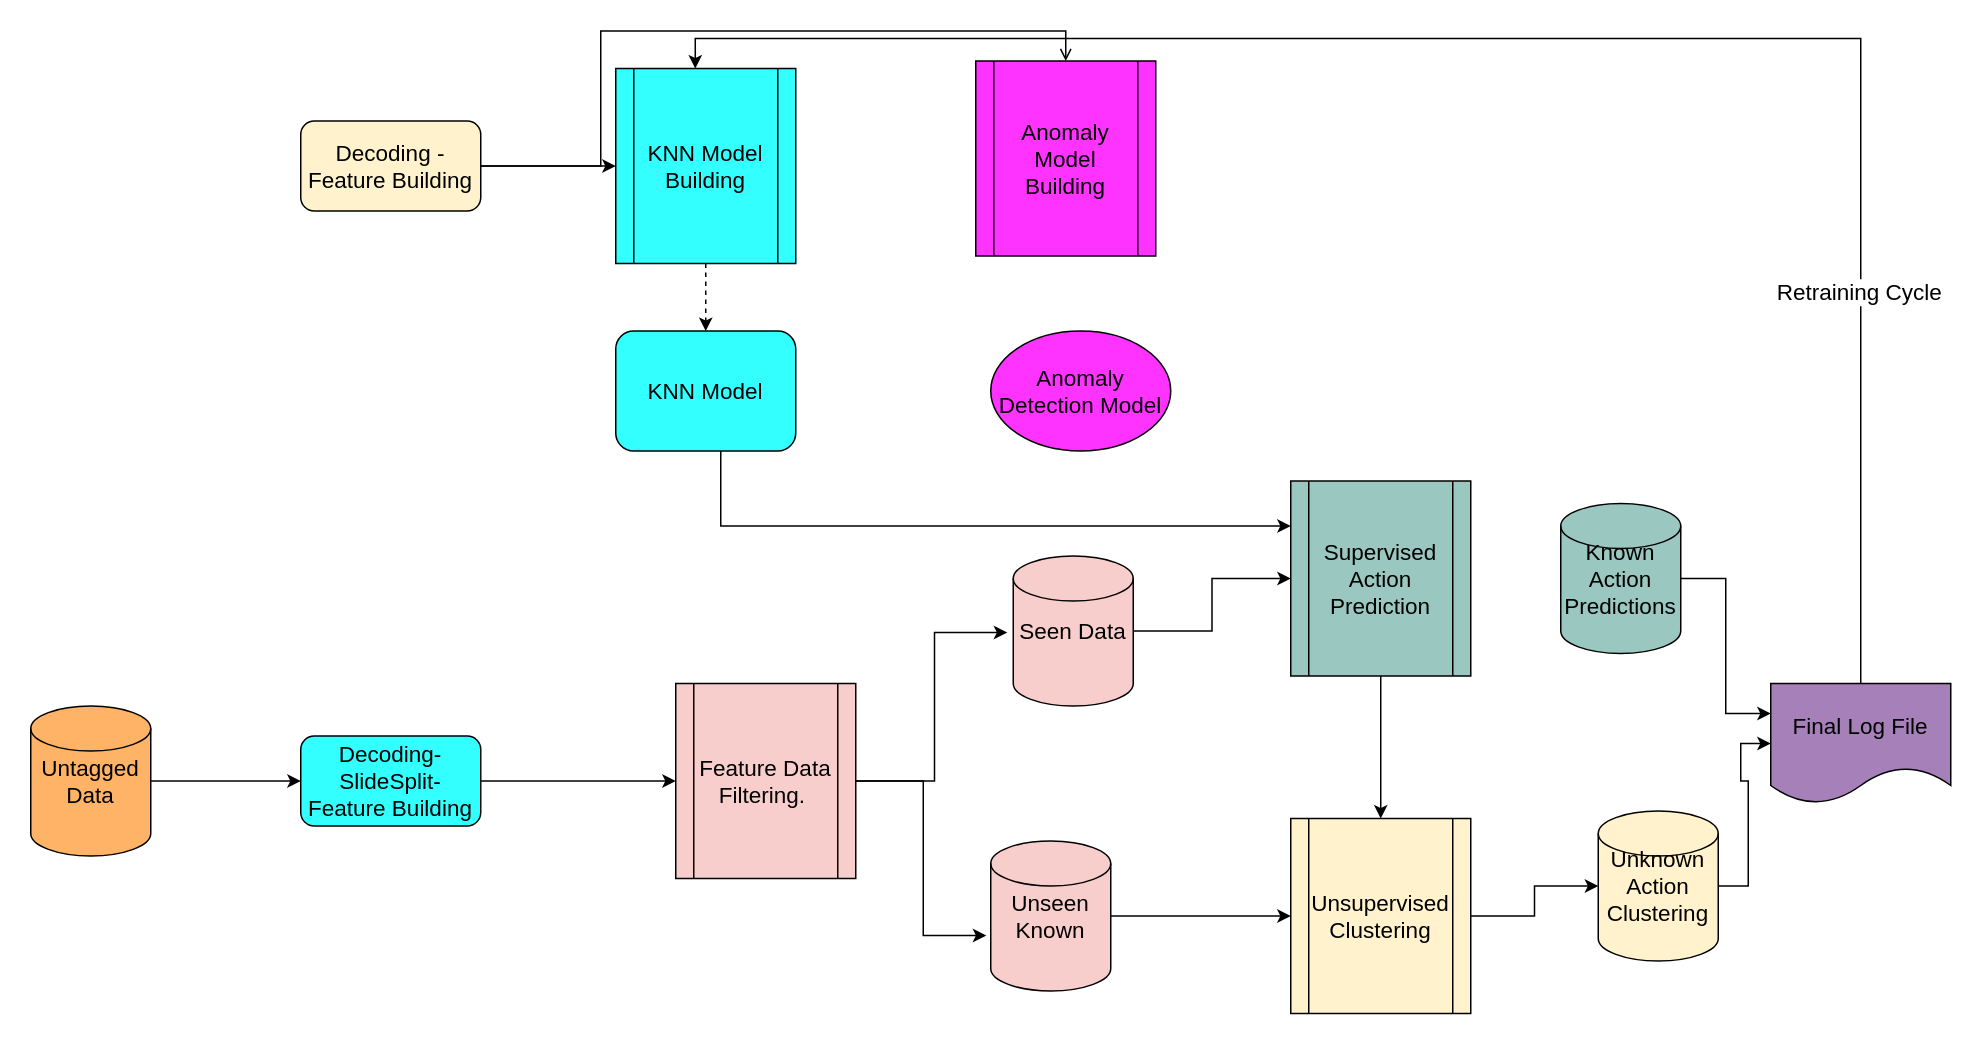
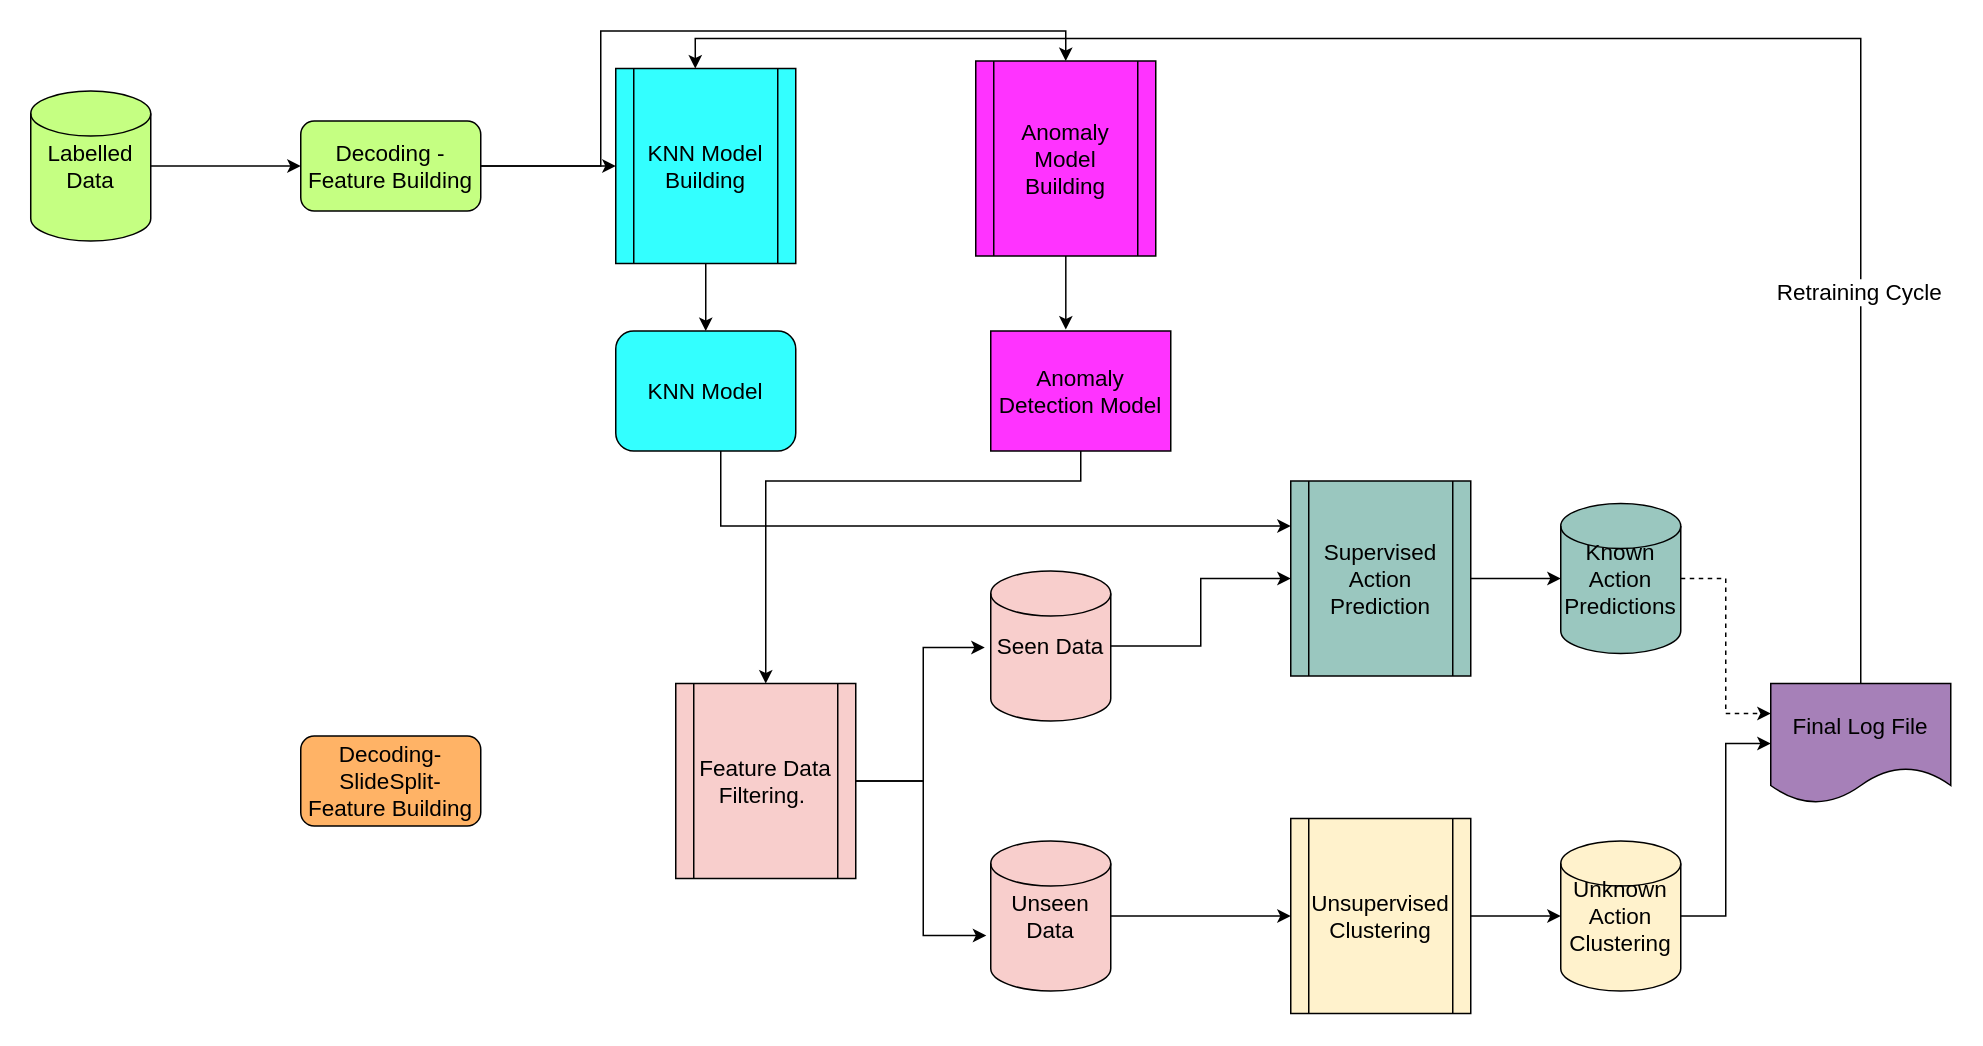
(1066, 51) -> (1066, 49)
none -> (91, 166)
none -> (221, 166)
(391, 166) -> (391, 166)
none -> (1066, 288)
(706, 291) -> (706, 291)
(1081, 391) -> (1081, 391)
none -> (843, 481)
(1073, 631) -> (1051, 646)
(1726, 641) -> (1726, 641)
(1381, 742) -> (1511, 578)
(91, 781) -> none
(221, 781) -> none
(391, 781) -> (391, 781)
(573, 781) -> none
(1658, 886) -> (1621, 916)
(1051, 916) -> (1051, 916)
